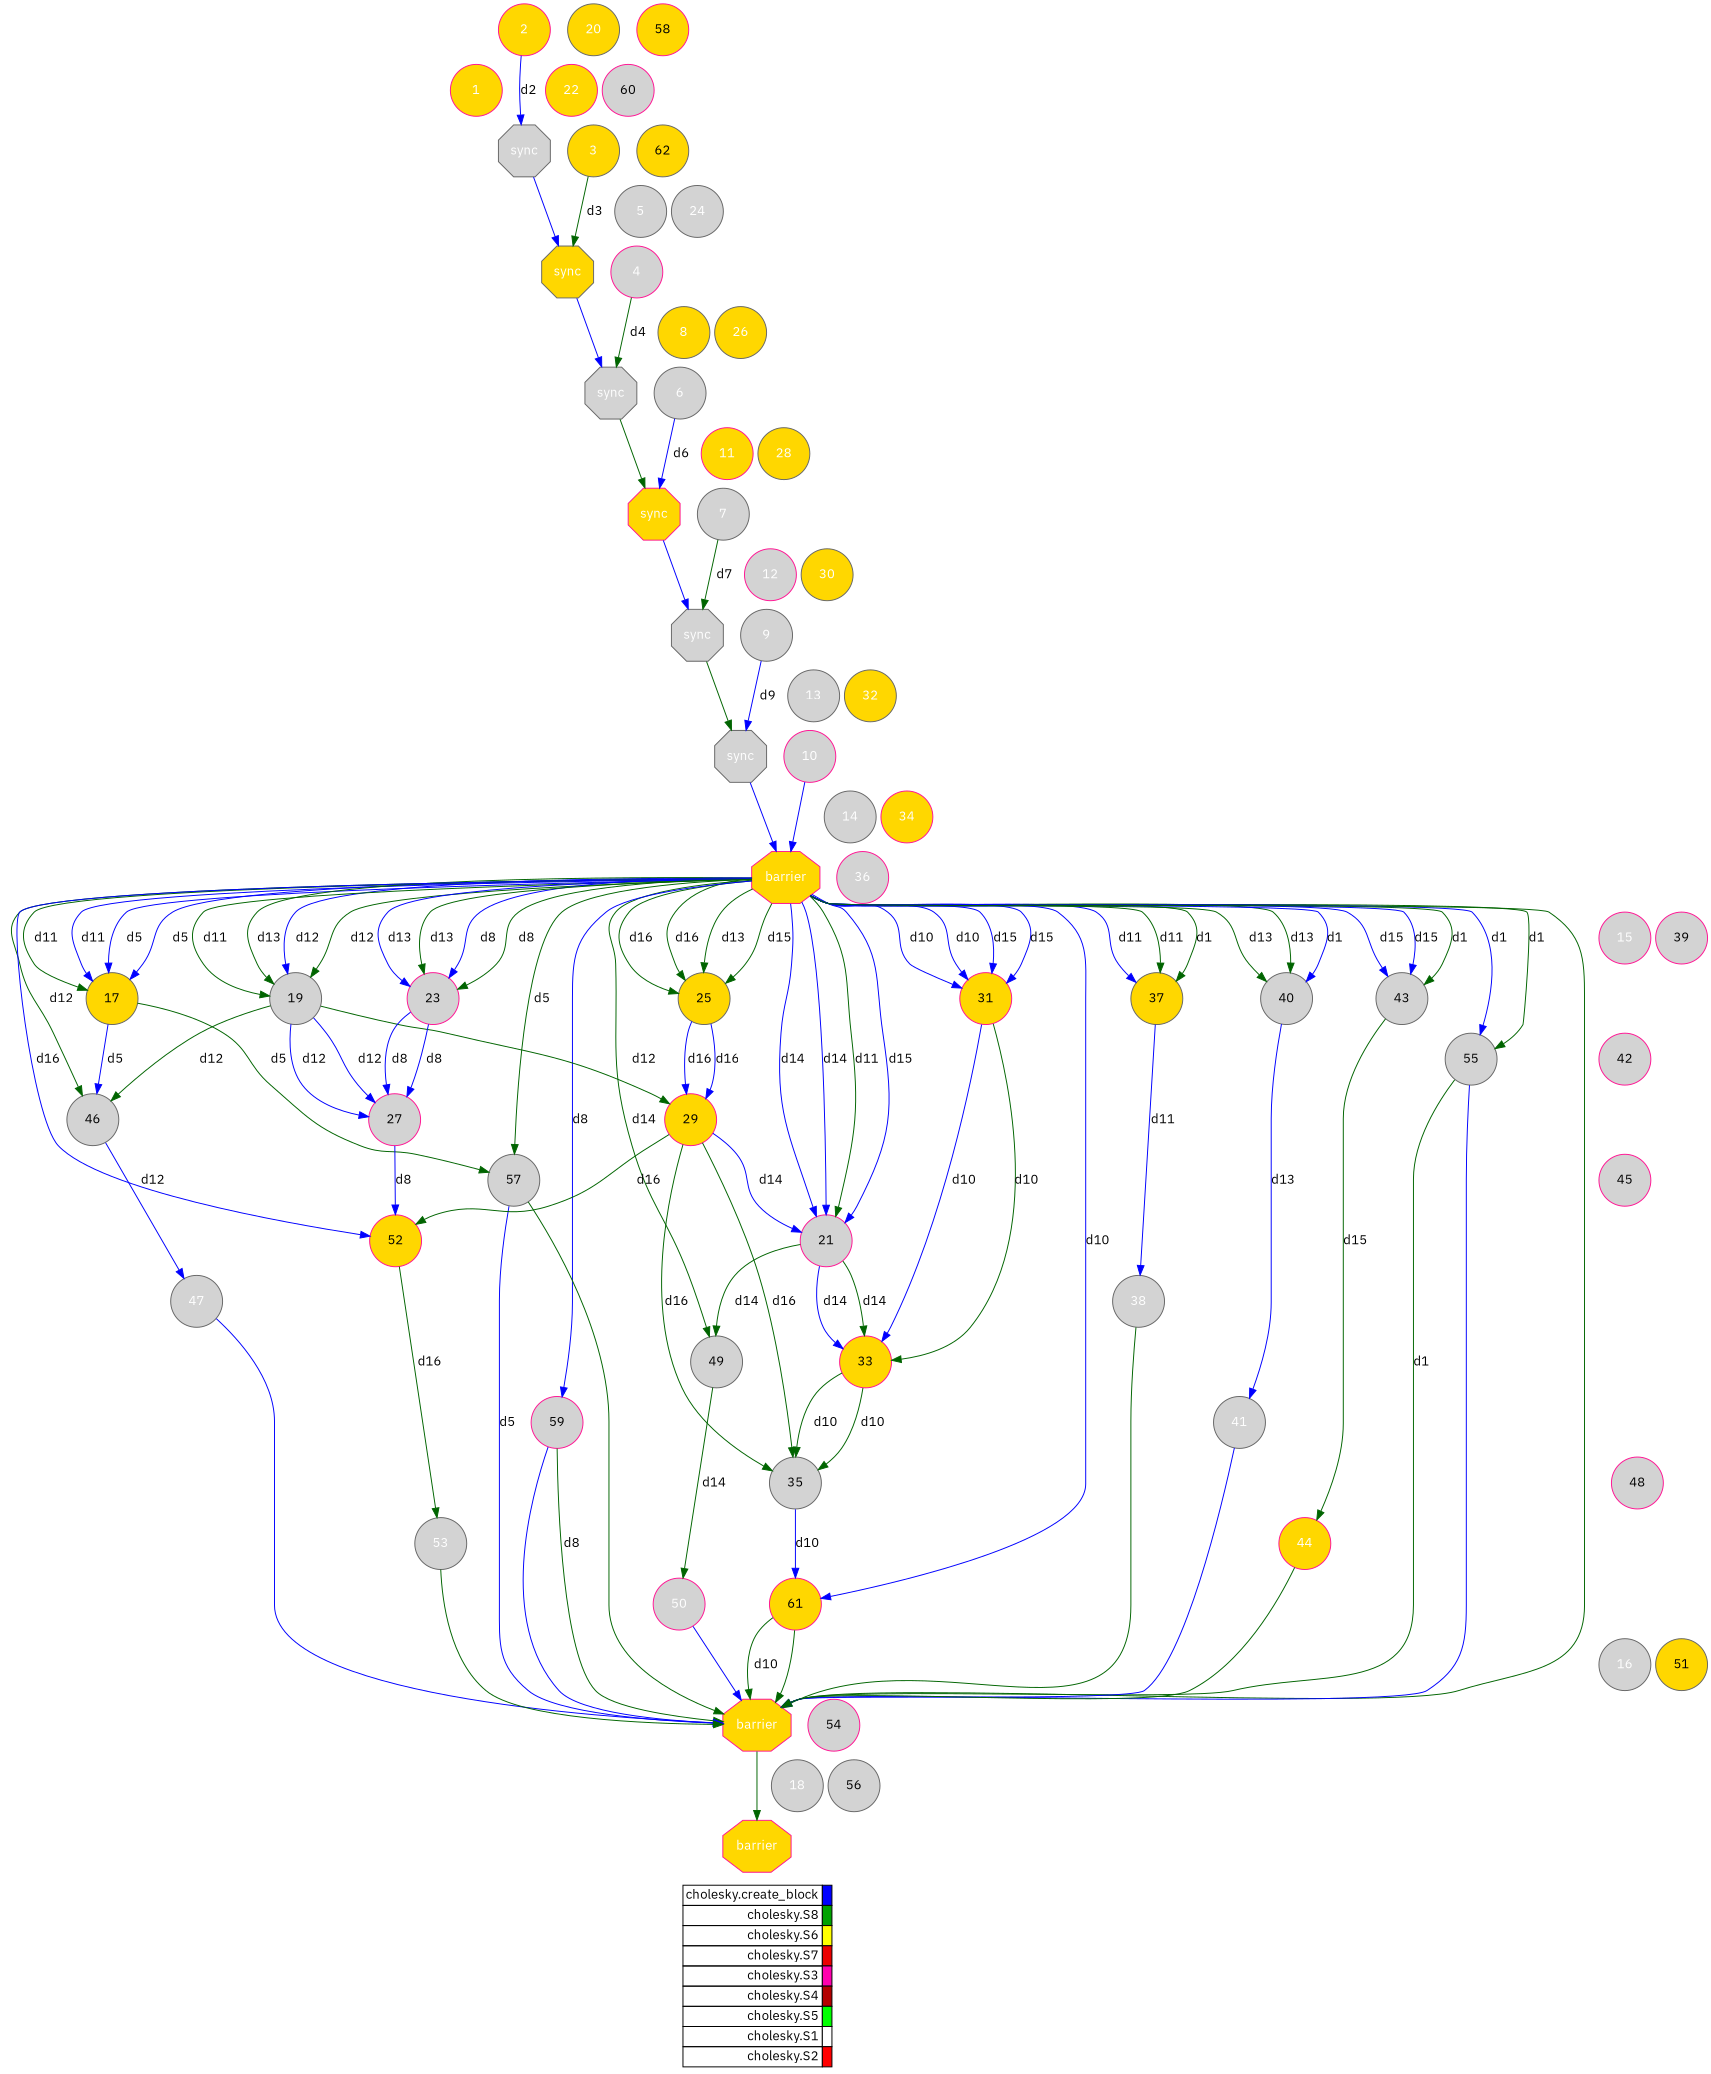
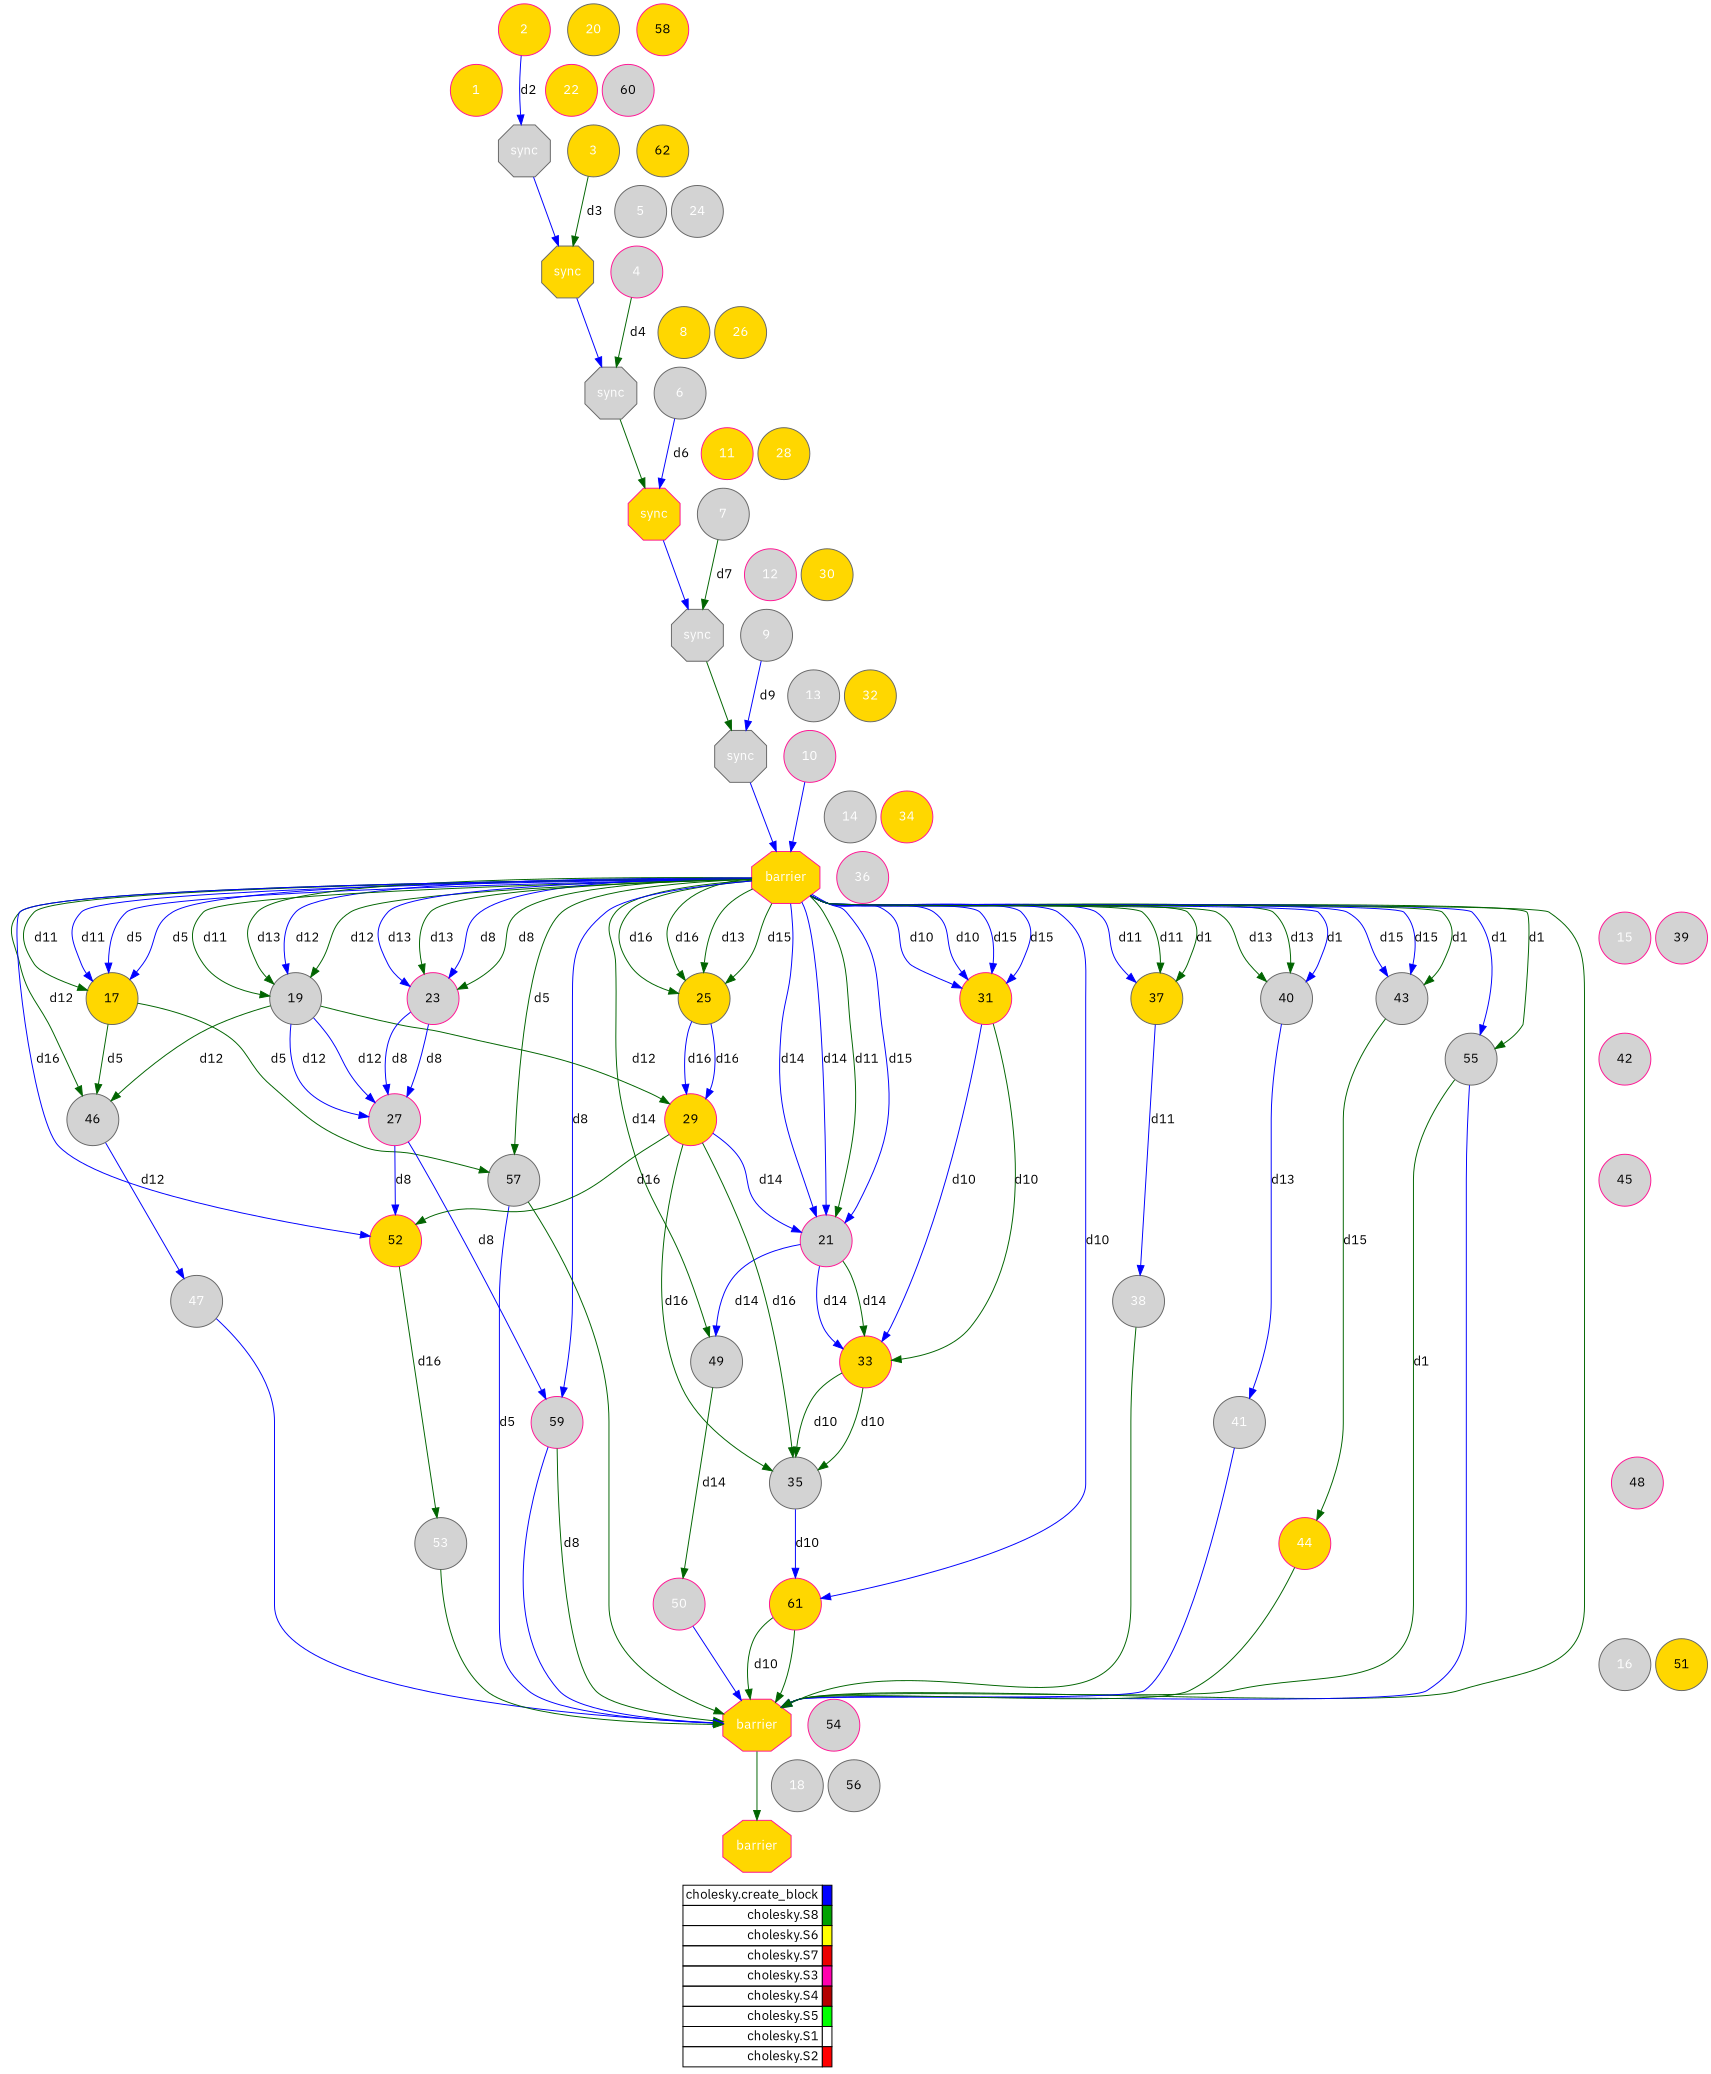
(103, 1054) -> (103, 1054)
none -> (477, 1265)
(742, 1269) -> (742, 1269)
